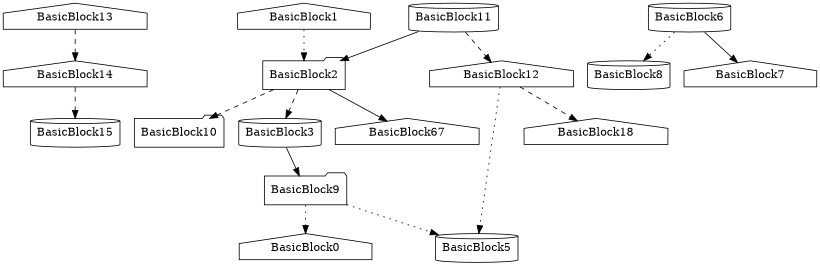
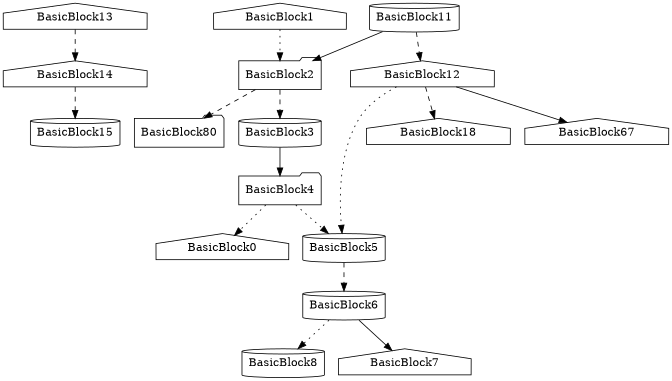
(355, 103) -> (508, 103)
(179, 133) -> (179, 133)
(306, 190) -> (280, 190)
none -> (344, 273)
